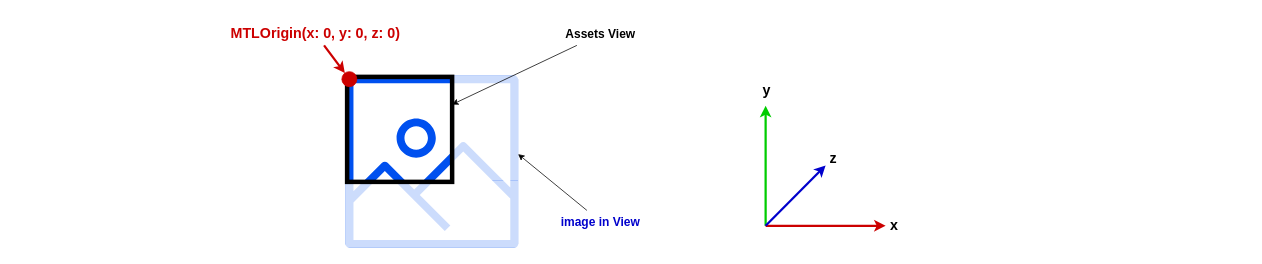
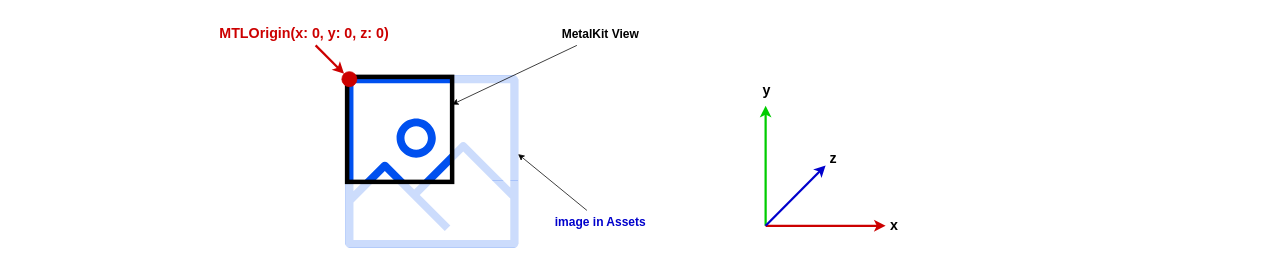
(315, 34) -> (304, 34)
(600, 34) -> (600, 34)
(600, 222) -> (600, 222)
